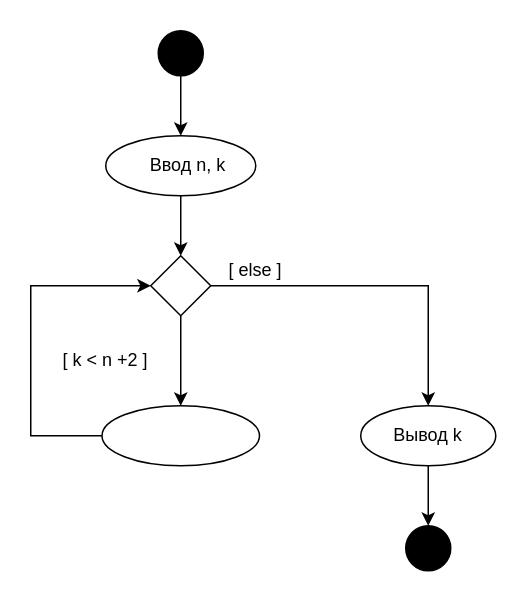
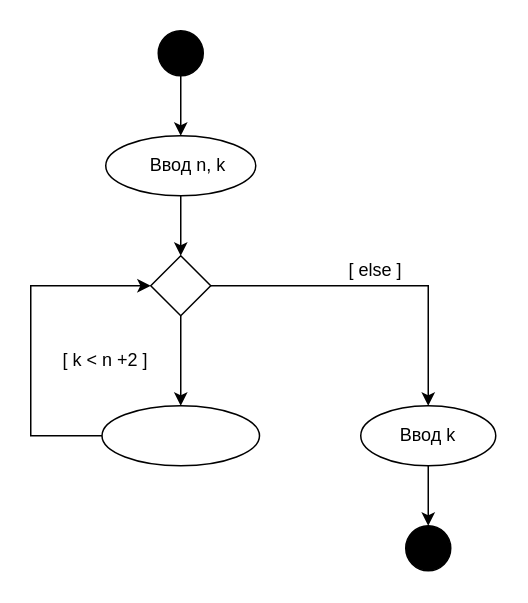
(256, 271) -> (376, 271)
(428, 436) -> (428, 436)
